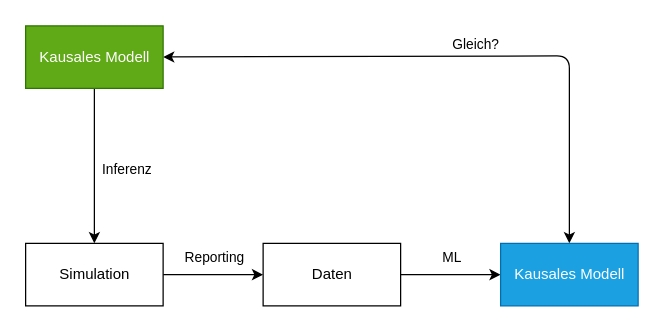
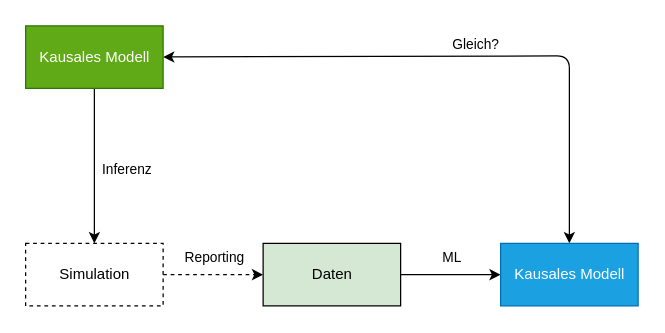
(94, 274) -> (94, 274)
(208, 274) -> (208, 274)
(332, 274) -> (332, 274)
